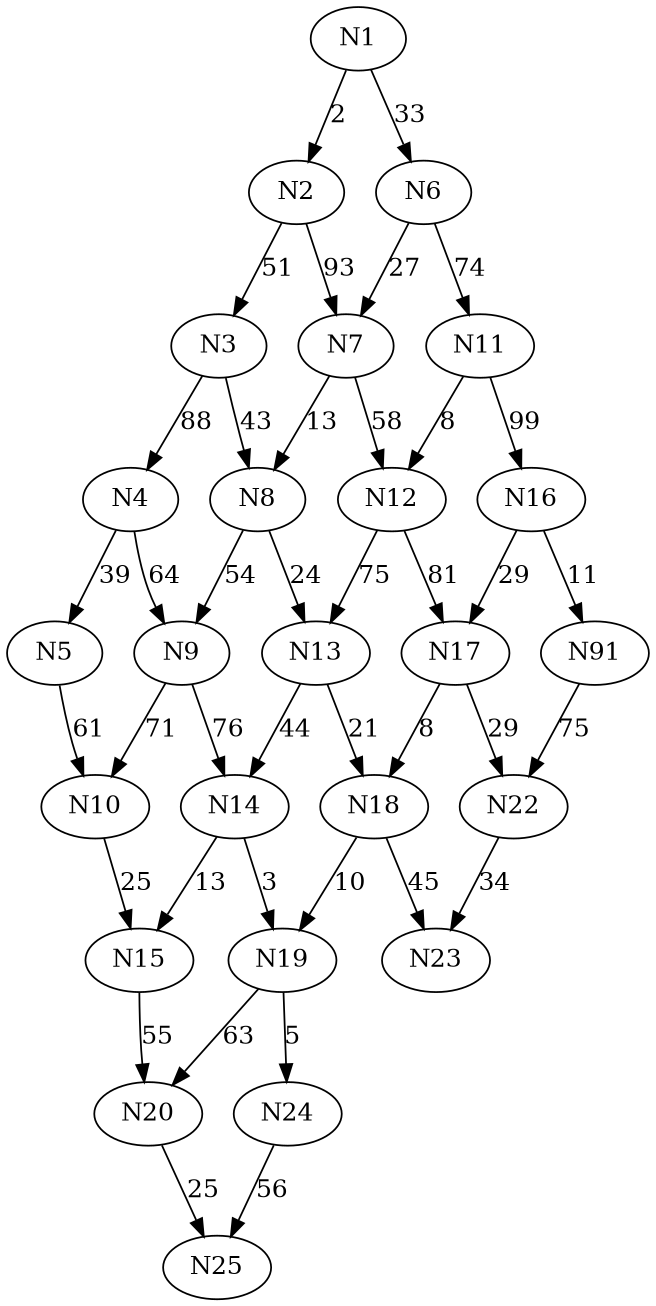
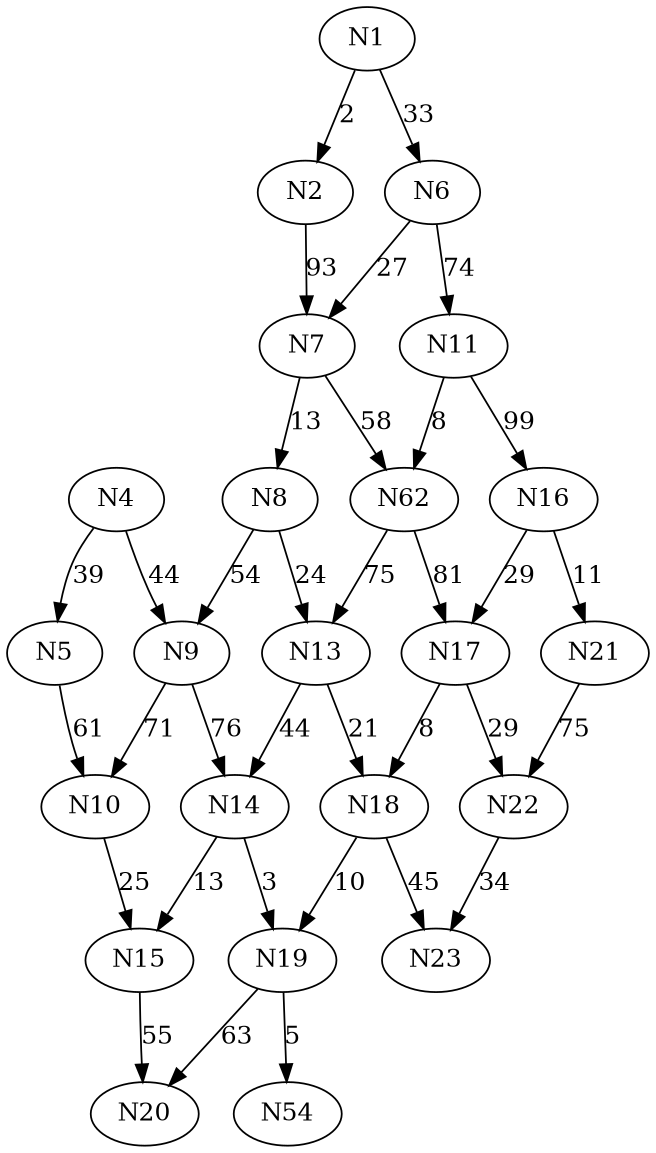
(219, 346) -> none
(392, 500) -> (404, 500)
(165, 576) -> (165, 576)
(595, 653) -> (595, 653)
(288, 1114) -> (288, 1114)
(217, 1267) -> none
